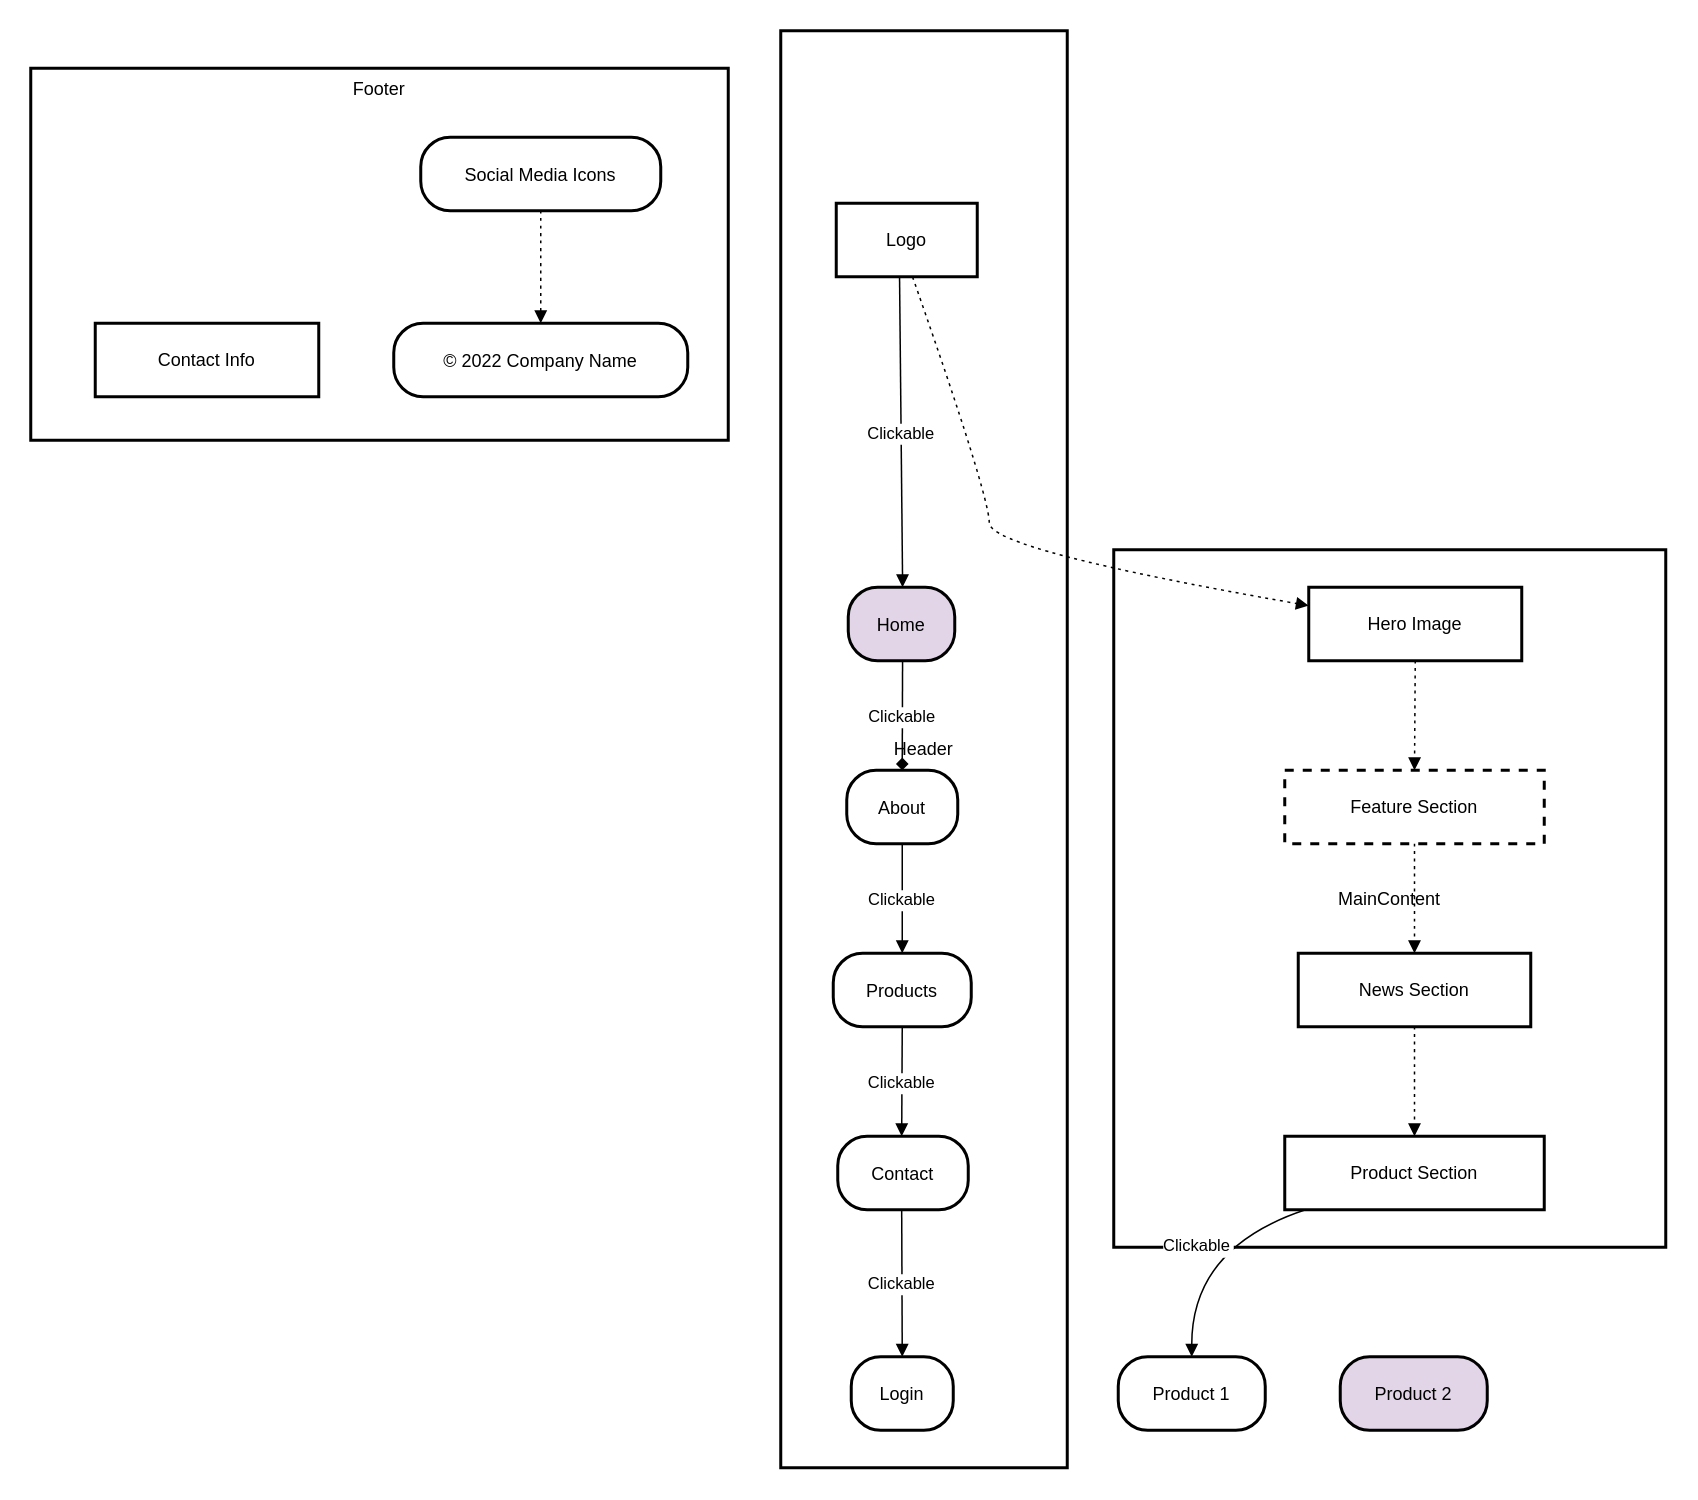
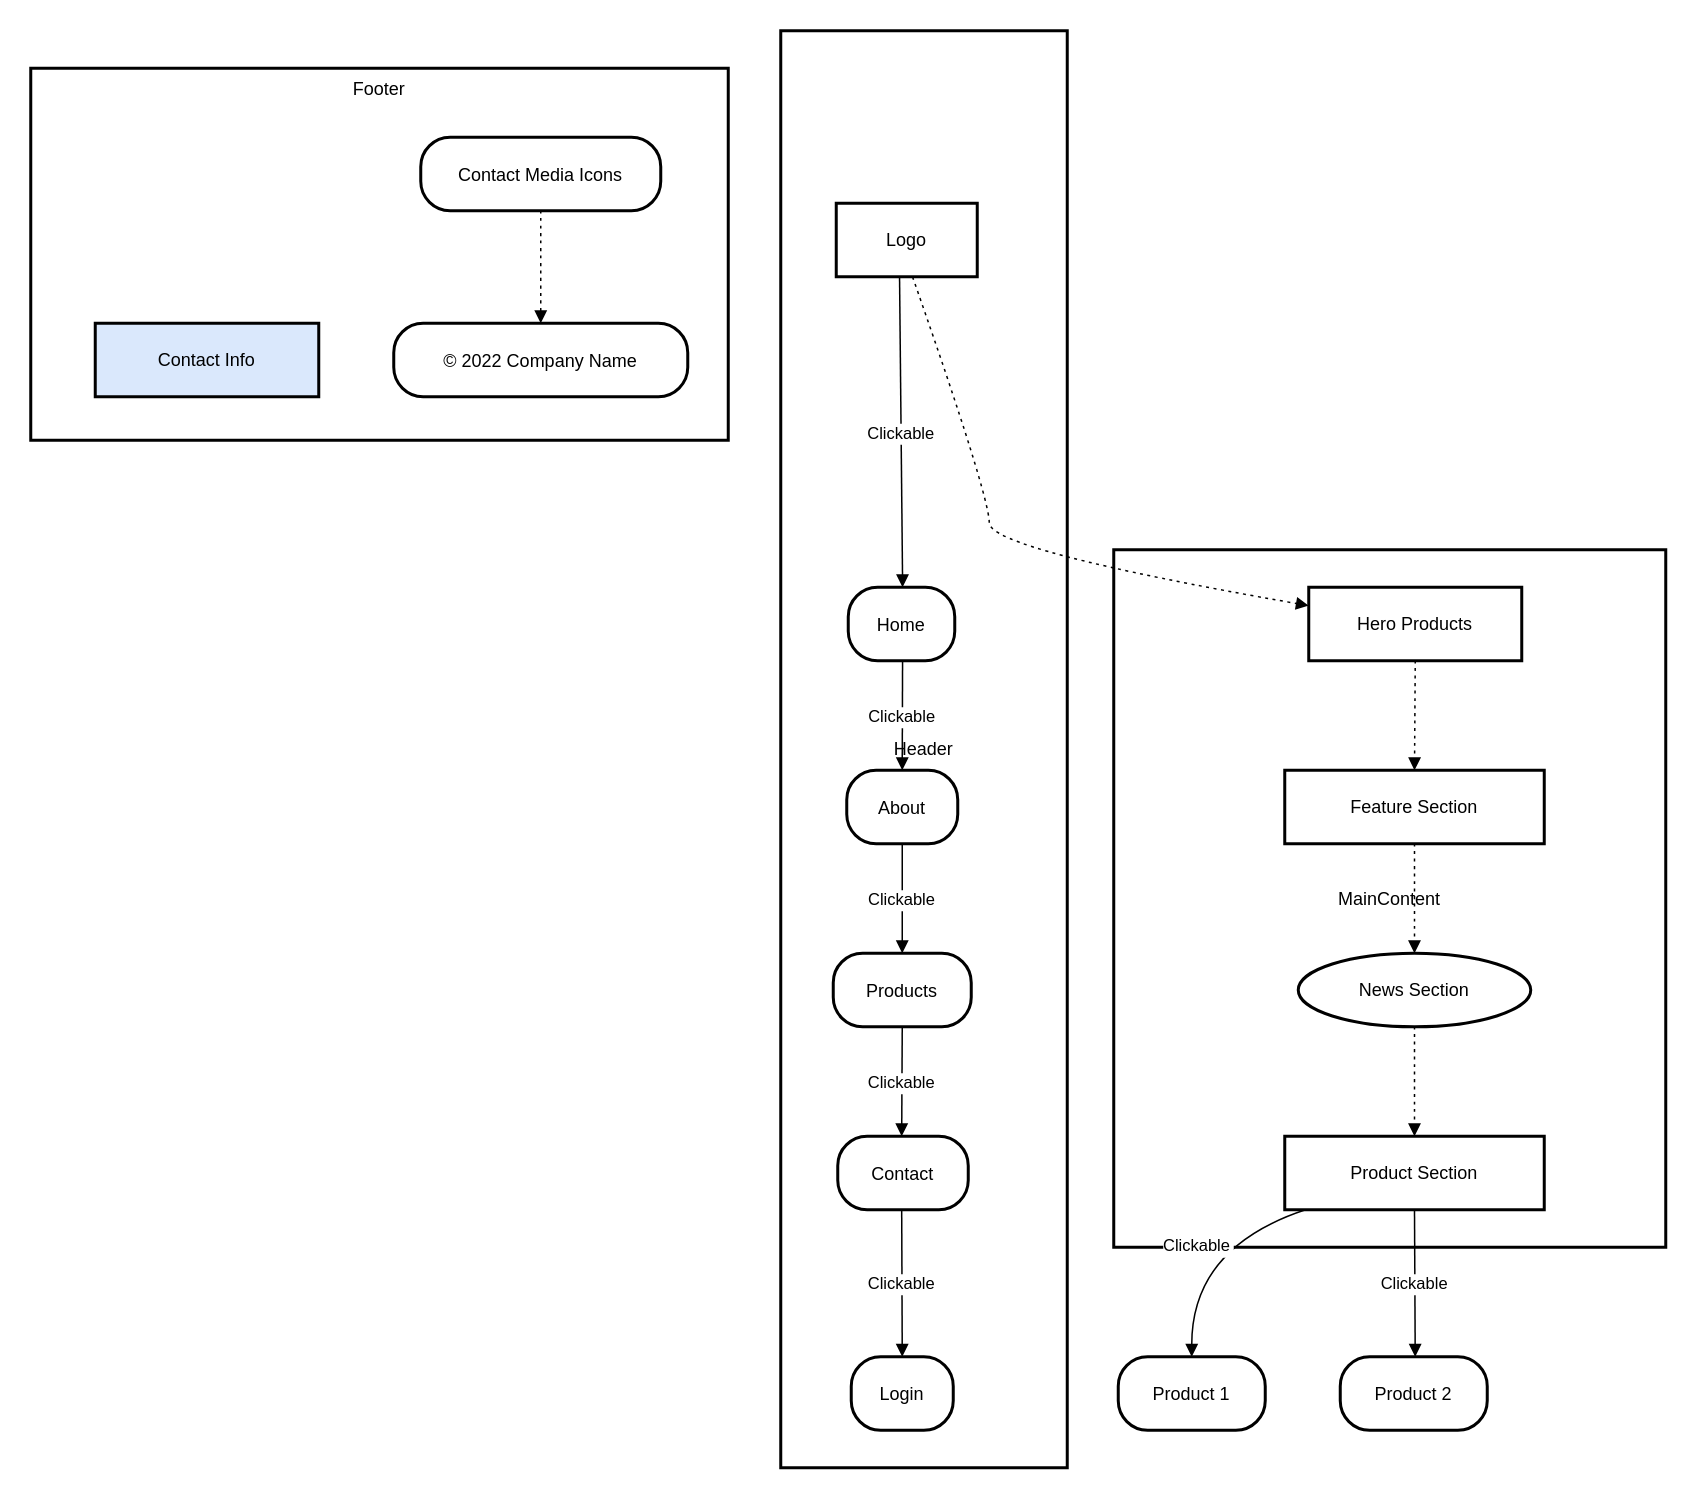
(540, 175) -> (540, 175)
(207, 360) -> (207, 360)
(902, 624) -> (902, 624)
(1415, 625) -> (1415, 625)
(902, 757) -> (902, 756)
(1415, 807) -> (1415, 807)
(1415, 990) -> (1415, 990)
none -> (1415, 1278)
(1414, 1394) -> (1414, 1394)
